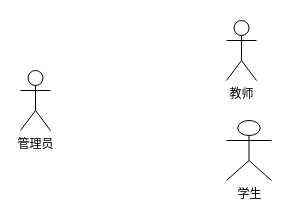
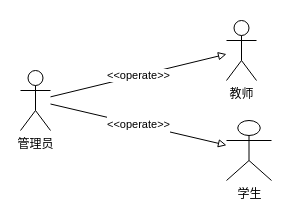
none -> (135, 76)
none -> (79, 111)
